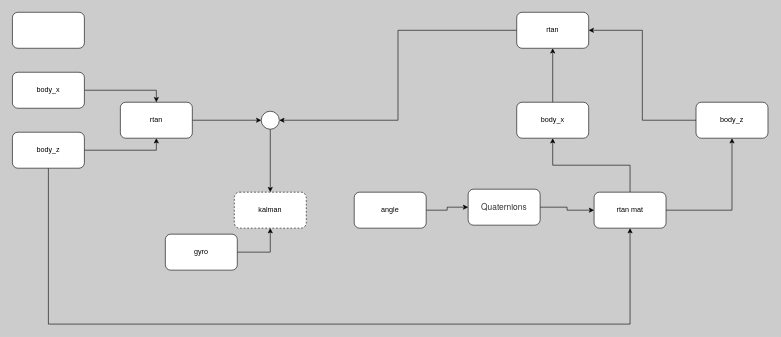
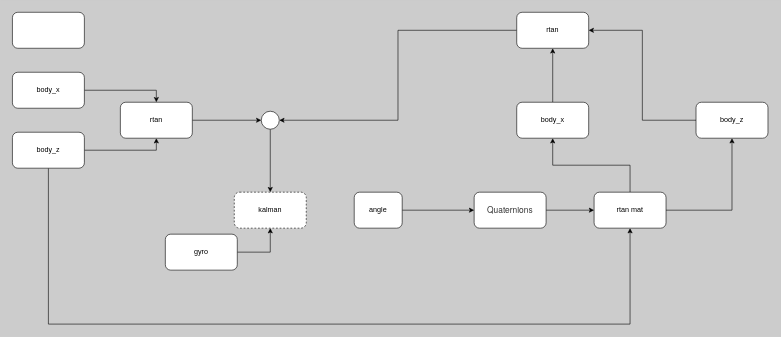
(504, 207) -> (510, 210)
(390, 210) -> (378, 210)
